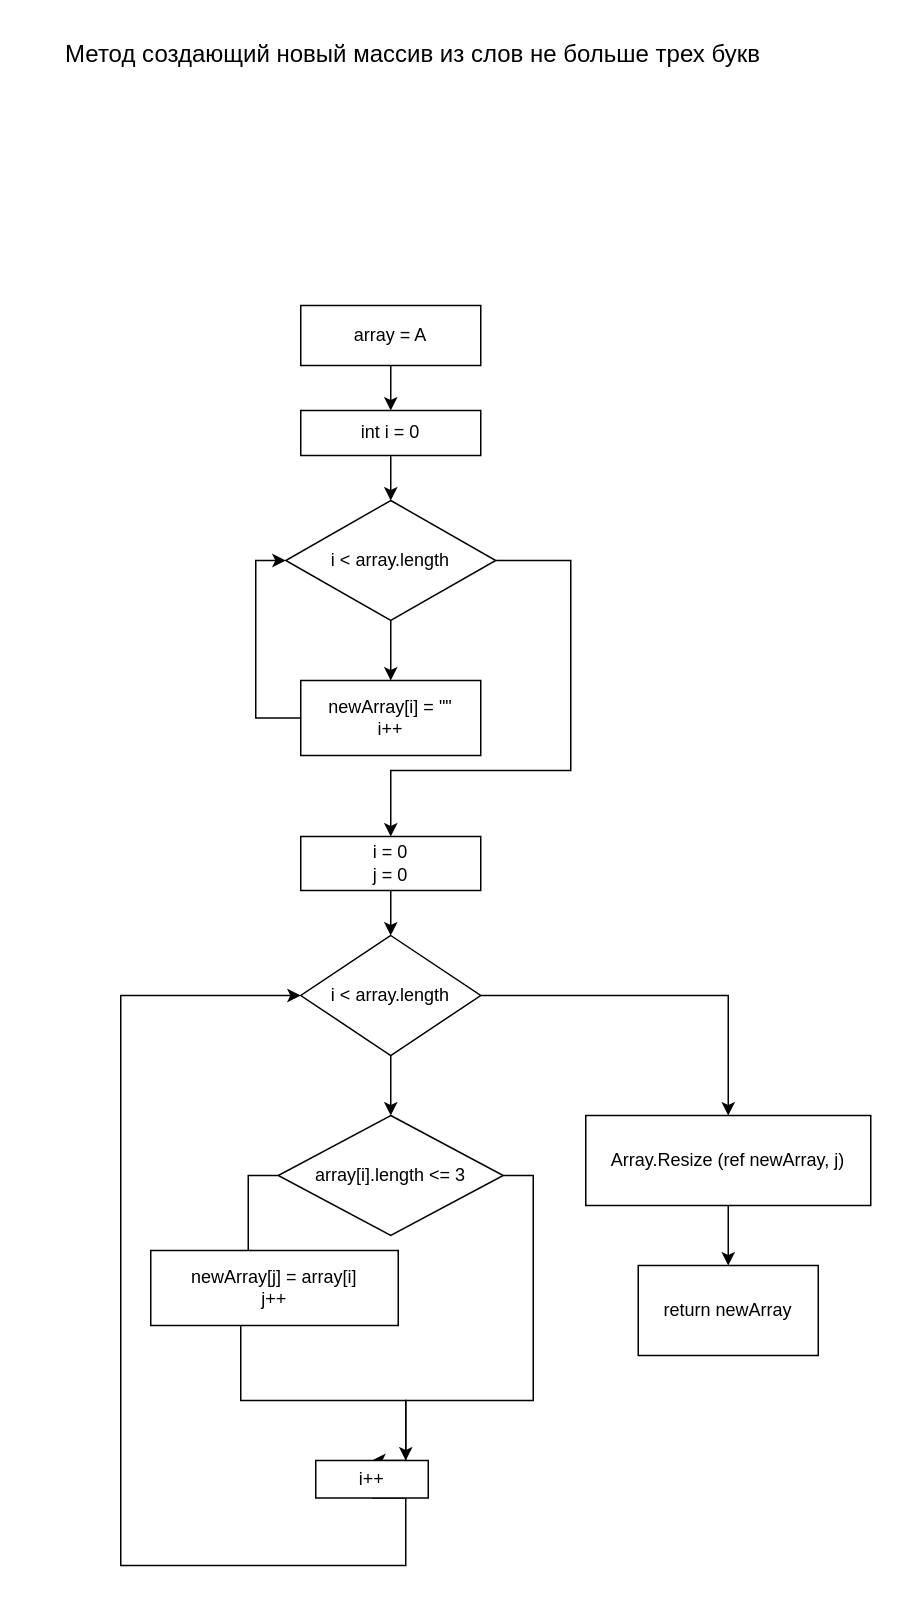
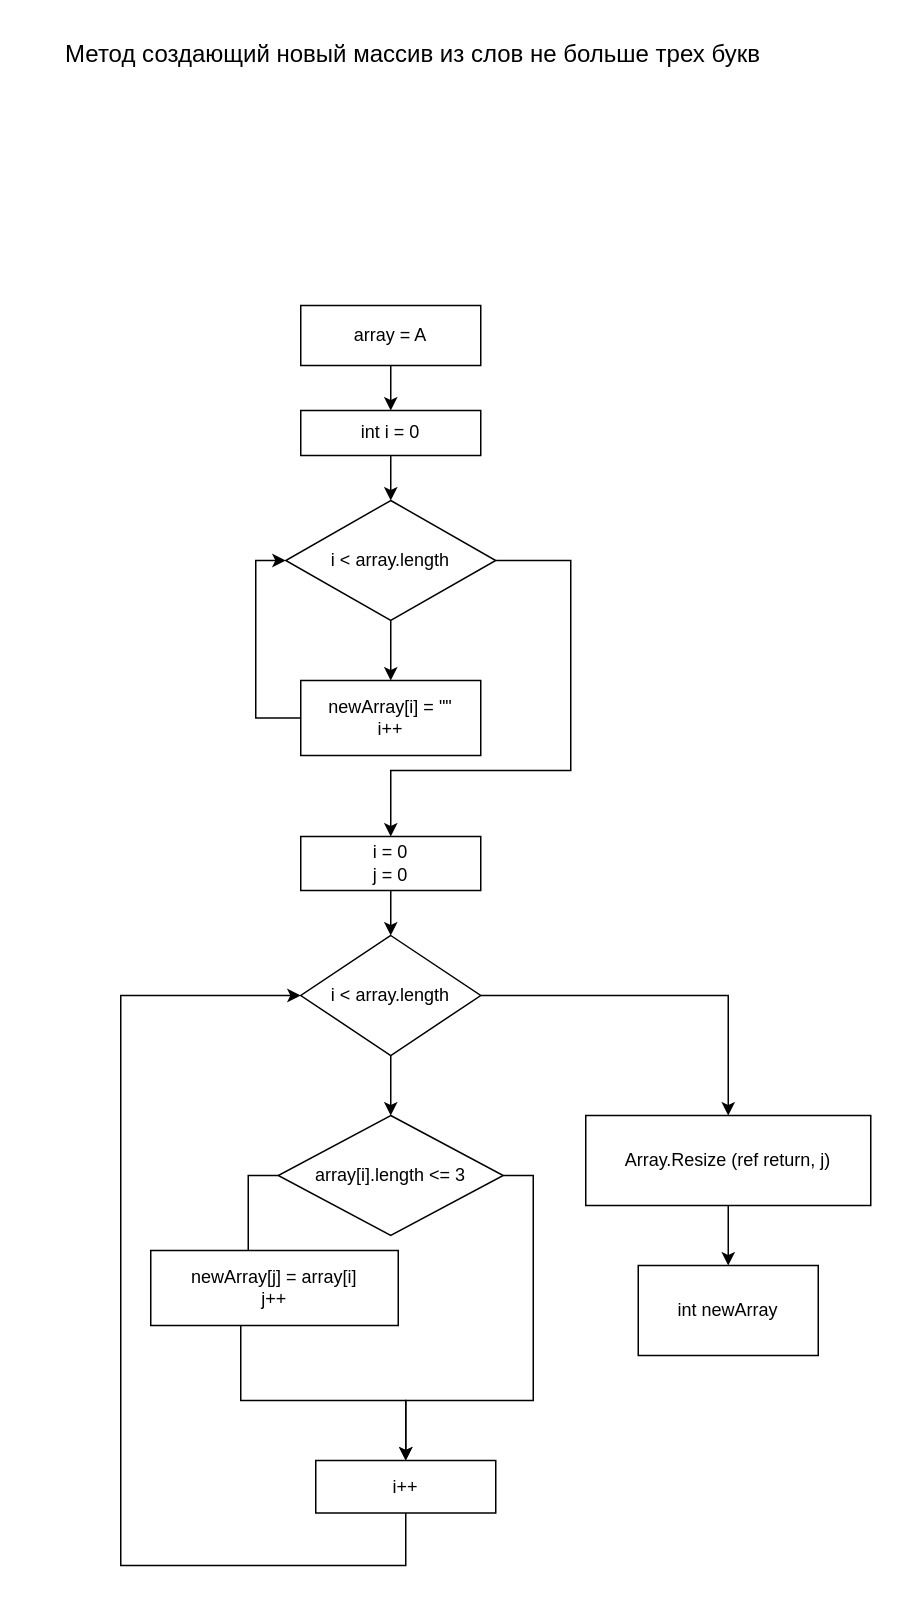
(728, 1160) -> (728, 1160)
(728, 1310) -> (728, 1310)
(372, 1479) -> (406, 1487)
